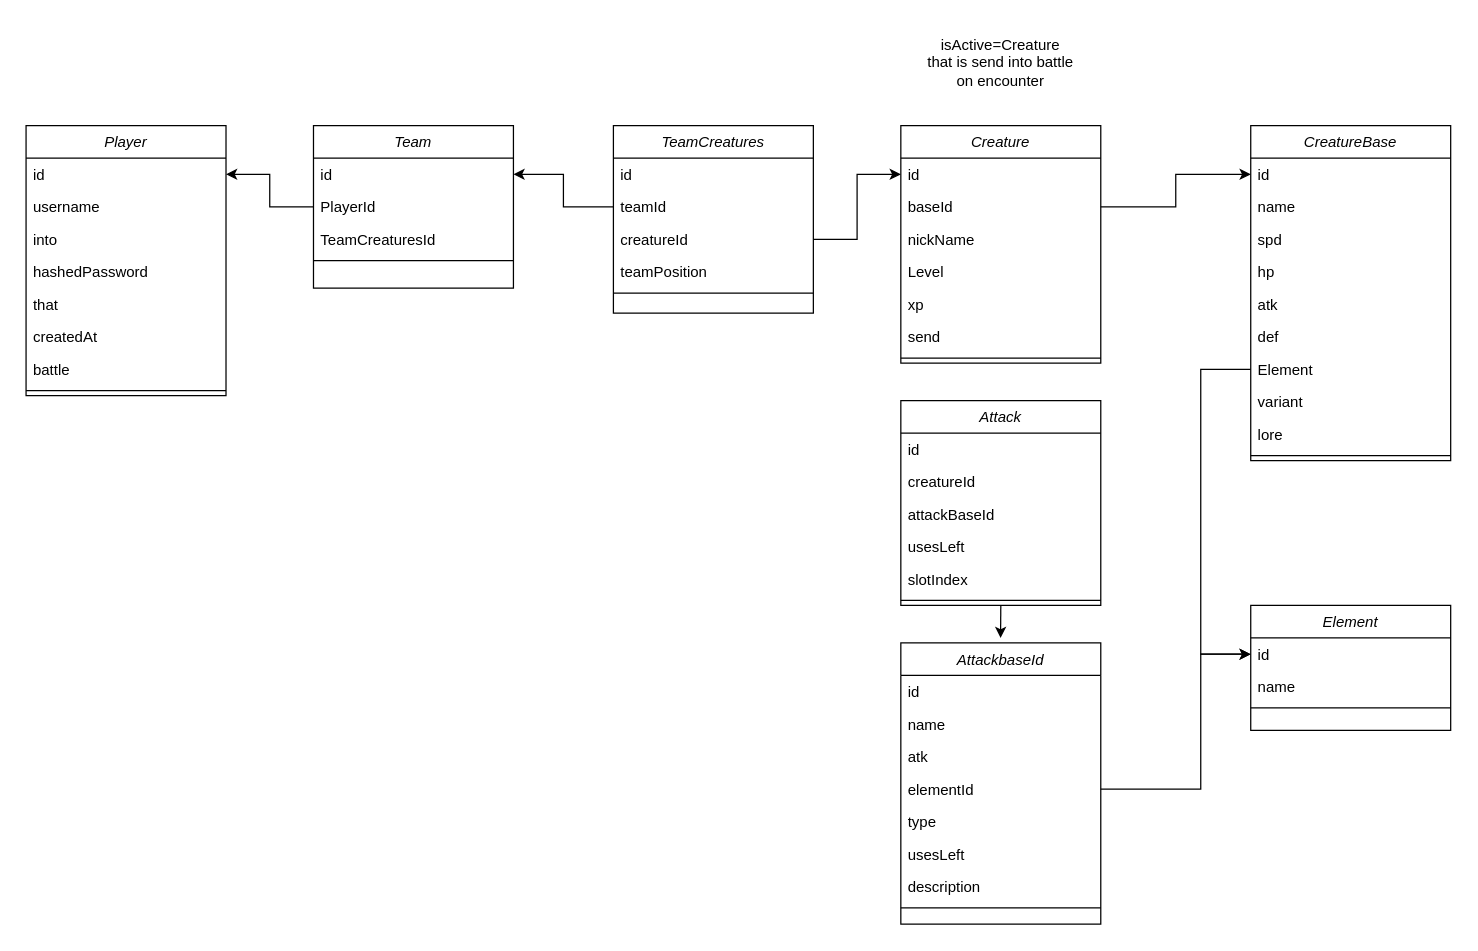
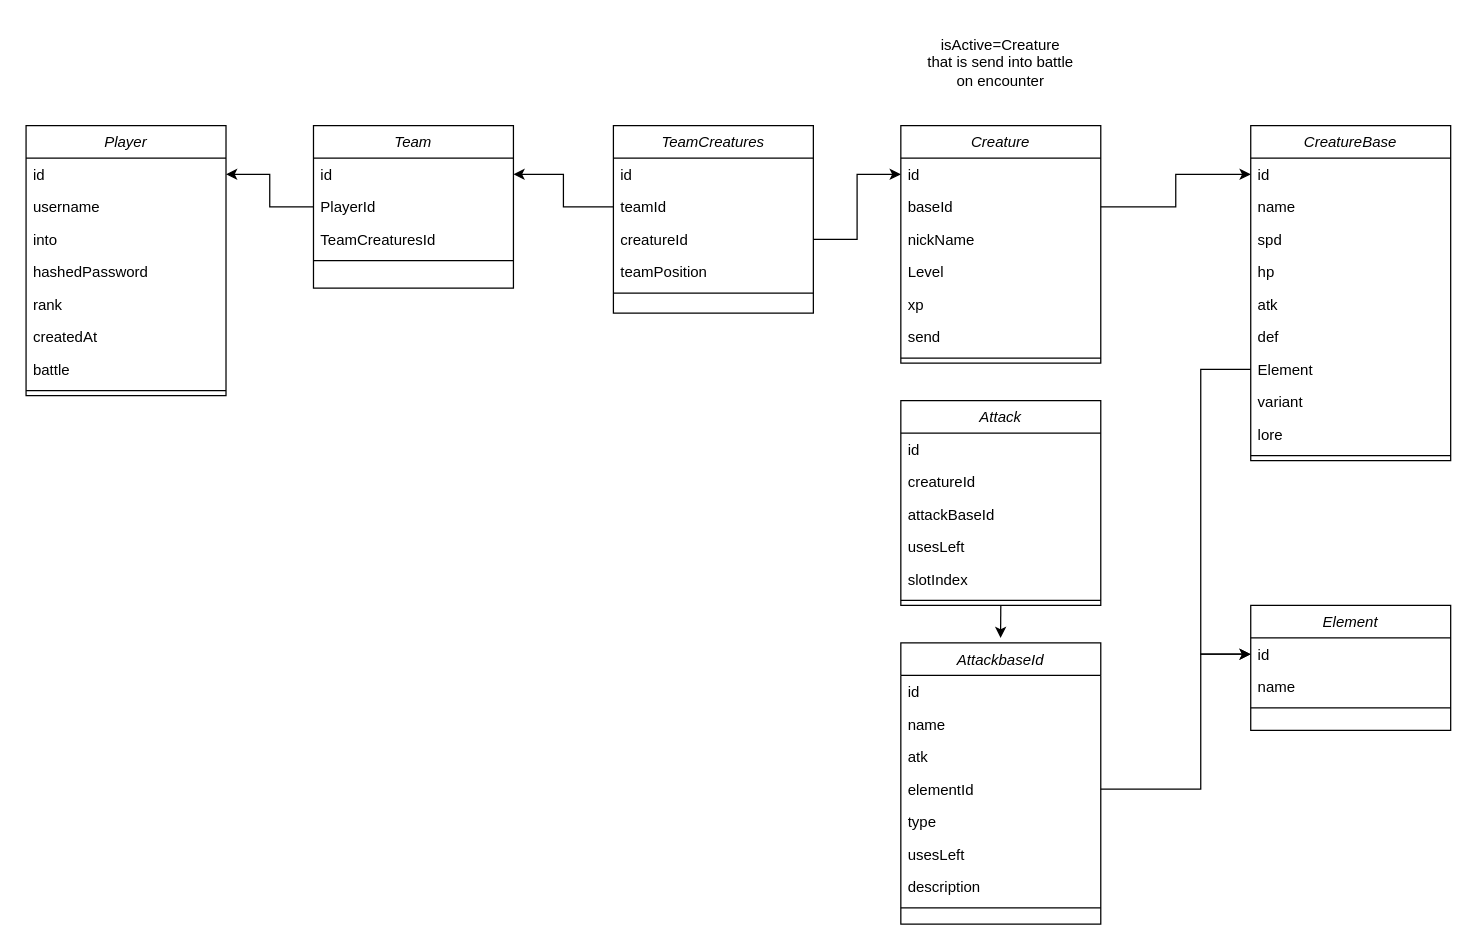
(49, 305) -> (49, 305)
